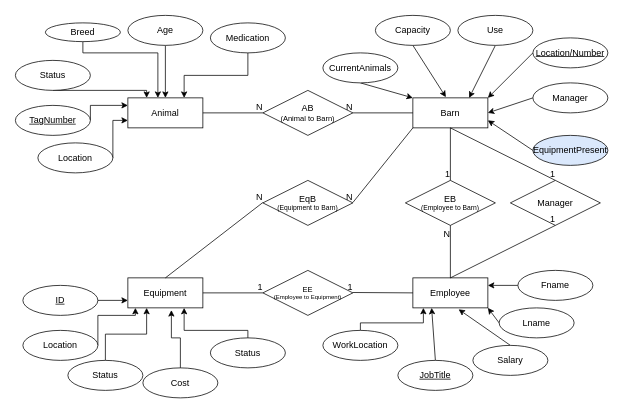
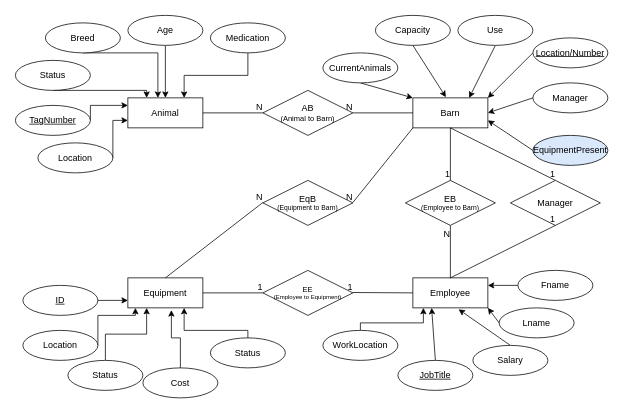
(83, 32) -> (83, 38)
